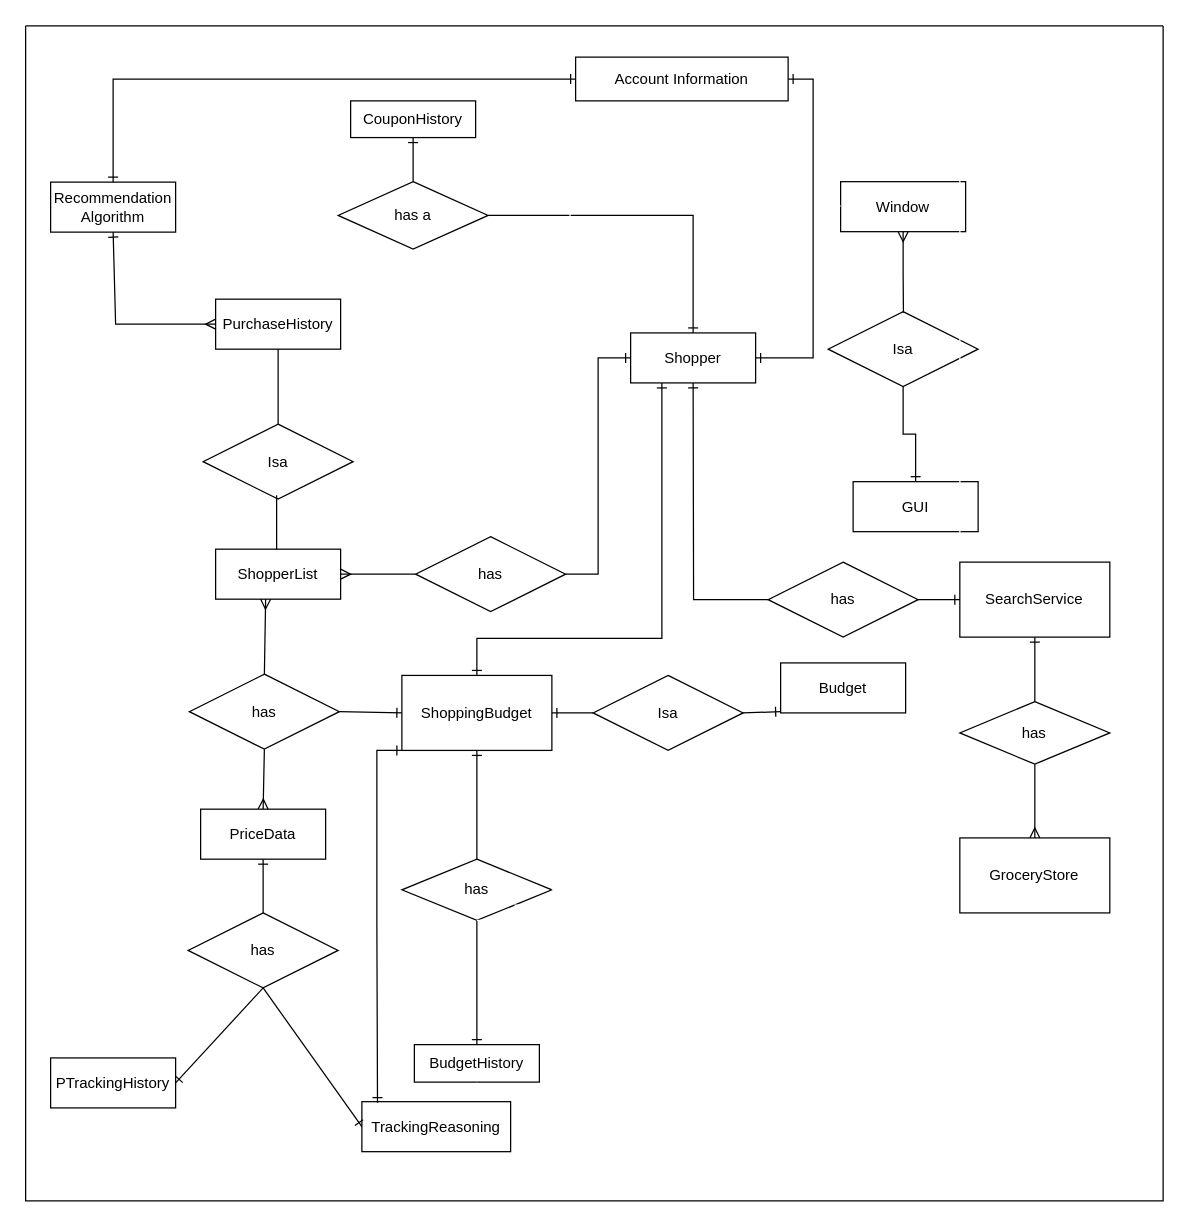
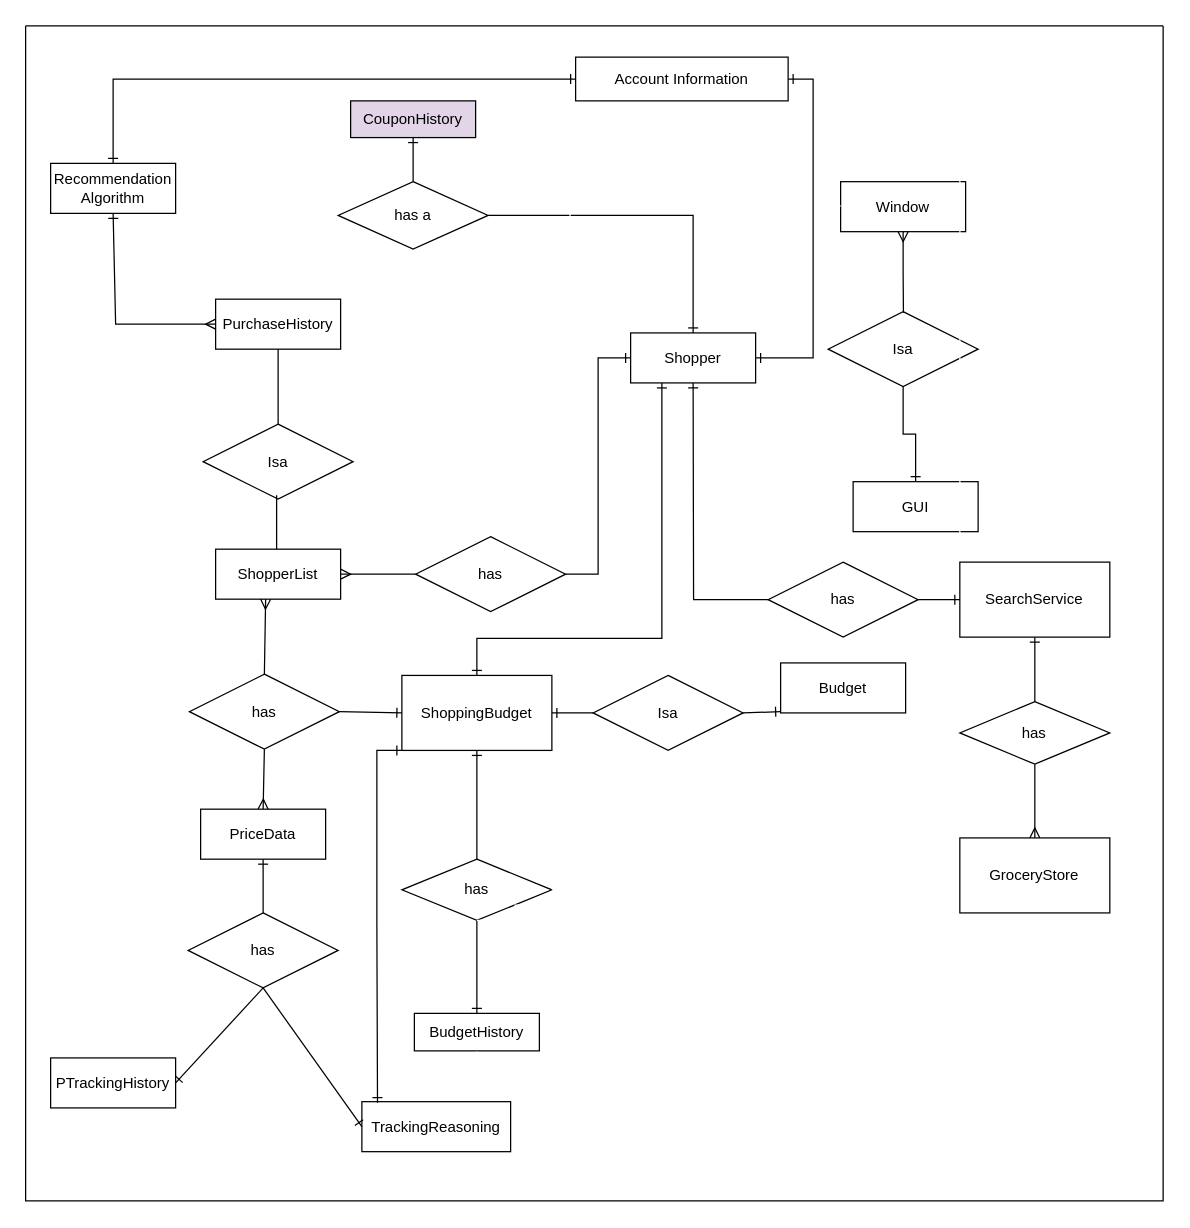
(413, 119) -> (413, 119)
(113, 207) -> (113, 188)
(477, 1063) -> (477, 1032)
